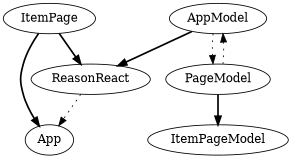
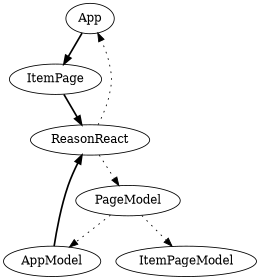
(212, 44) -> (107, 167)
(21, 75) -> (75, 45)
(218, 105) -> (154, 228)
